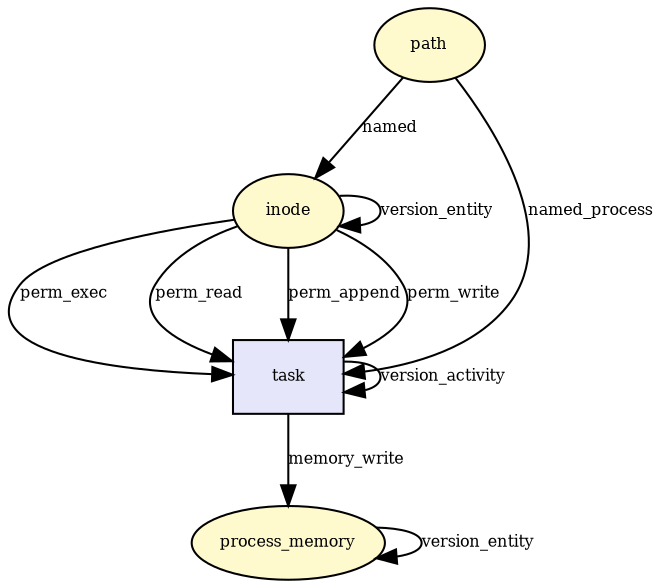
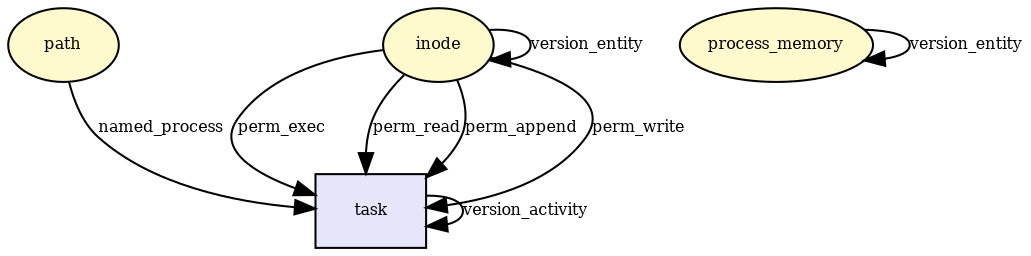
(366, 120) -> none
(288, 450) -> none
